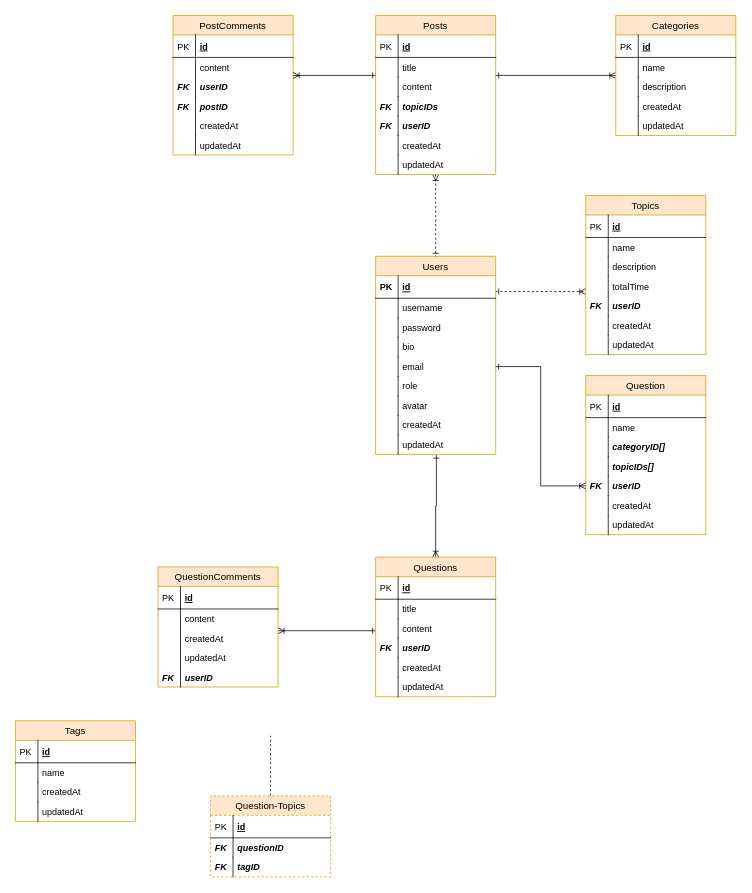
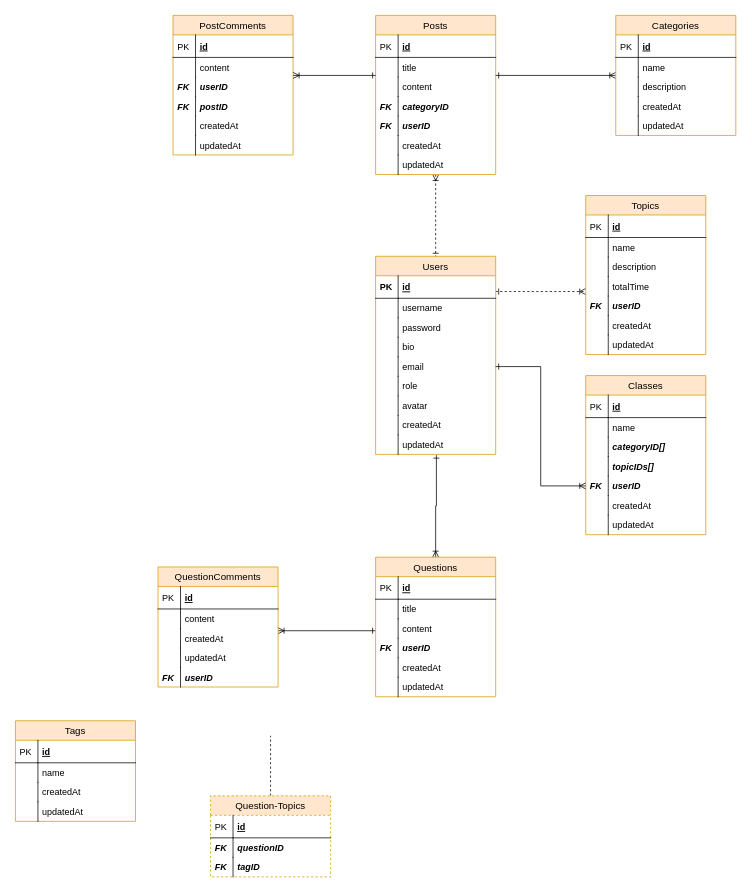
(421, 107) -> (427, 107)
(645, 386) -> (645, 386)
